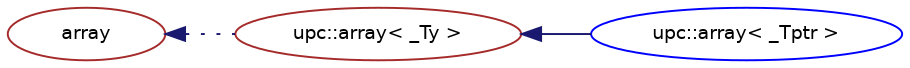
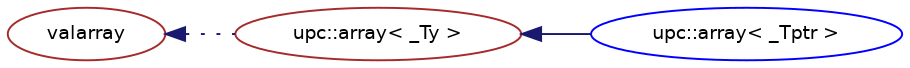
(87, 34) -> (87, 34)
